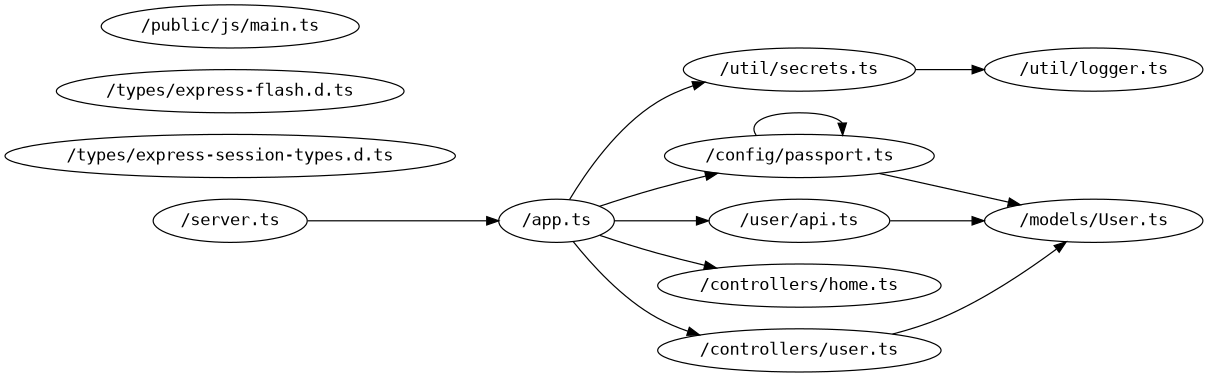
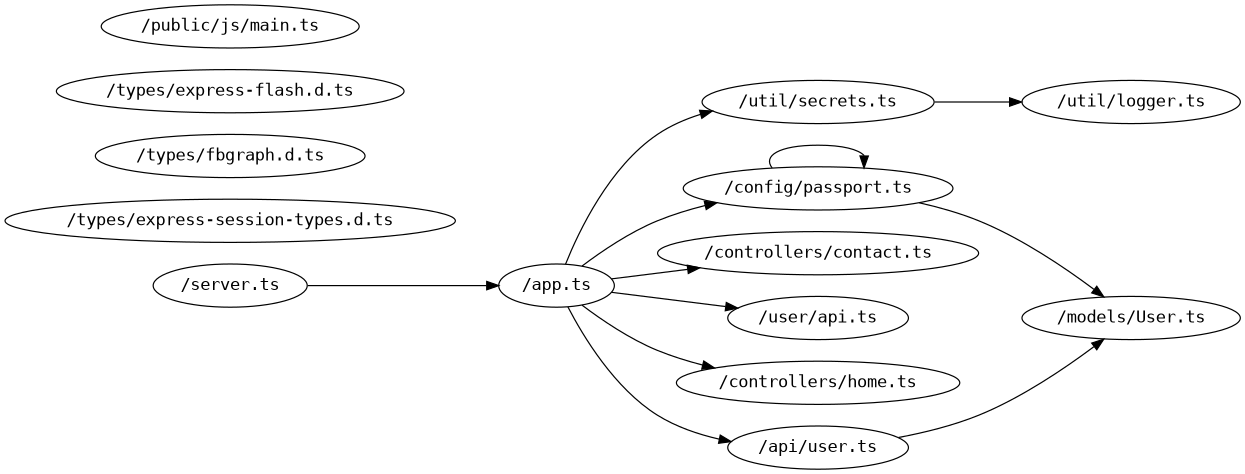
none -> (230, 156)
(931, 221) -> none
none -> (818, 253)
(799, 350) -> (818, 448)
